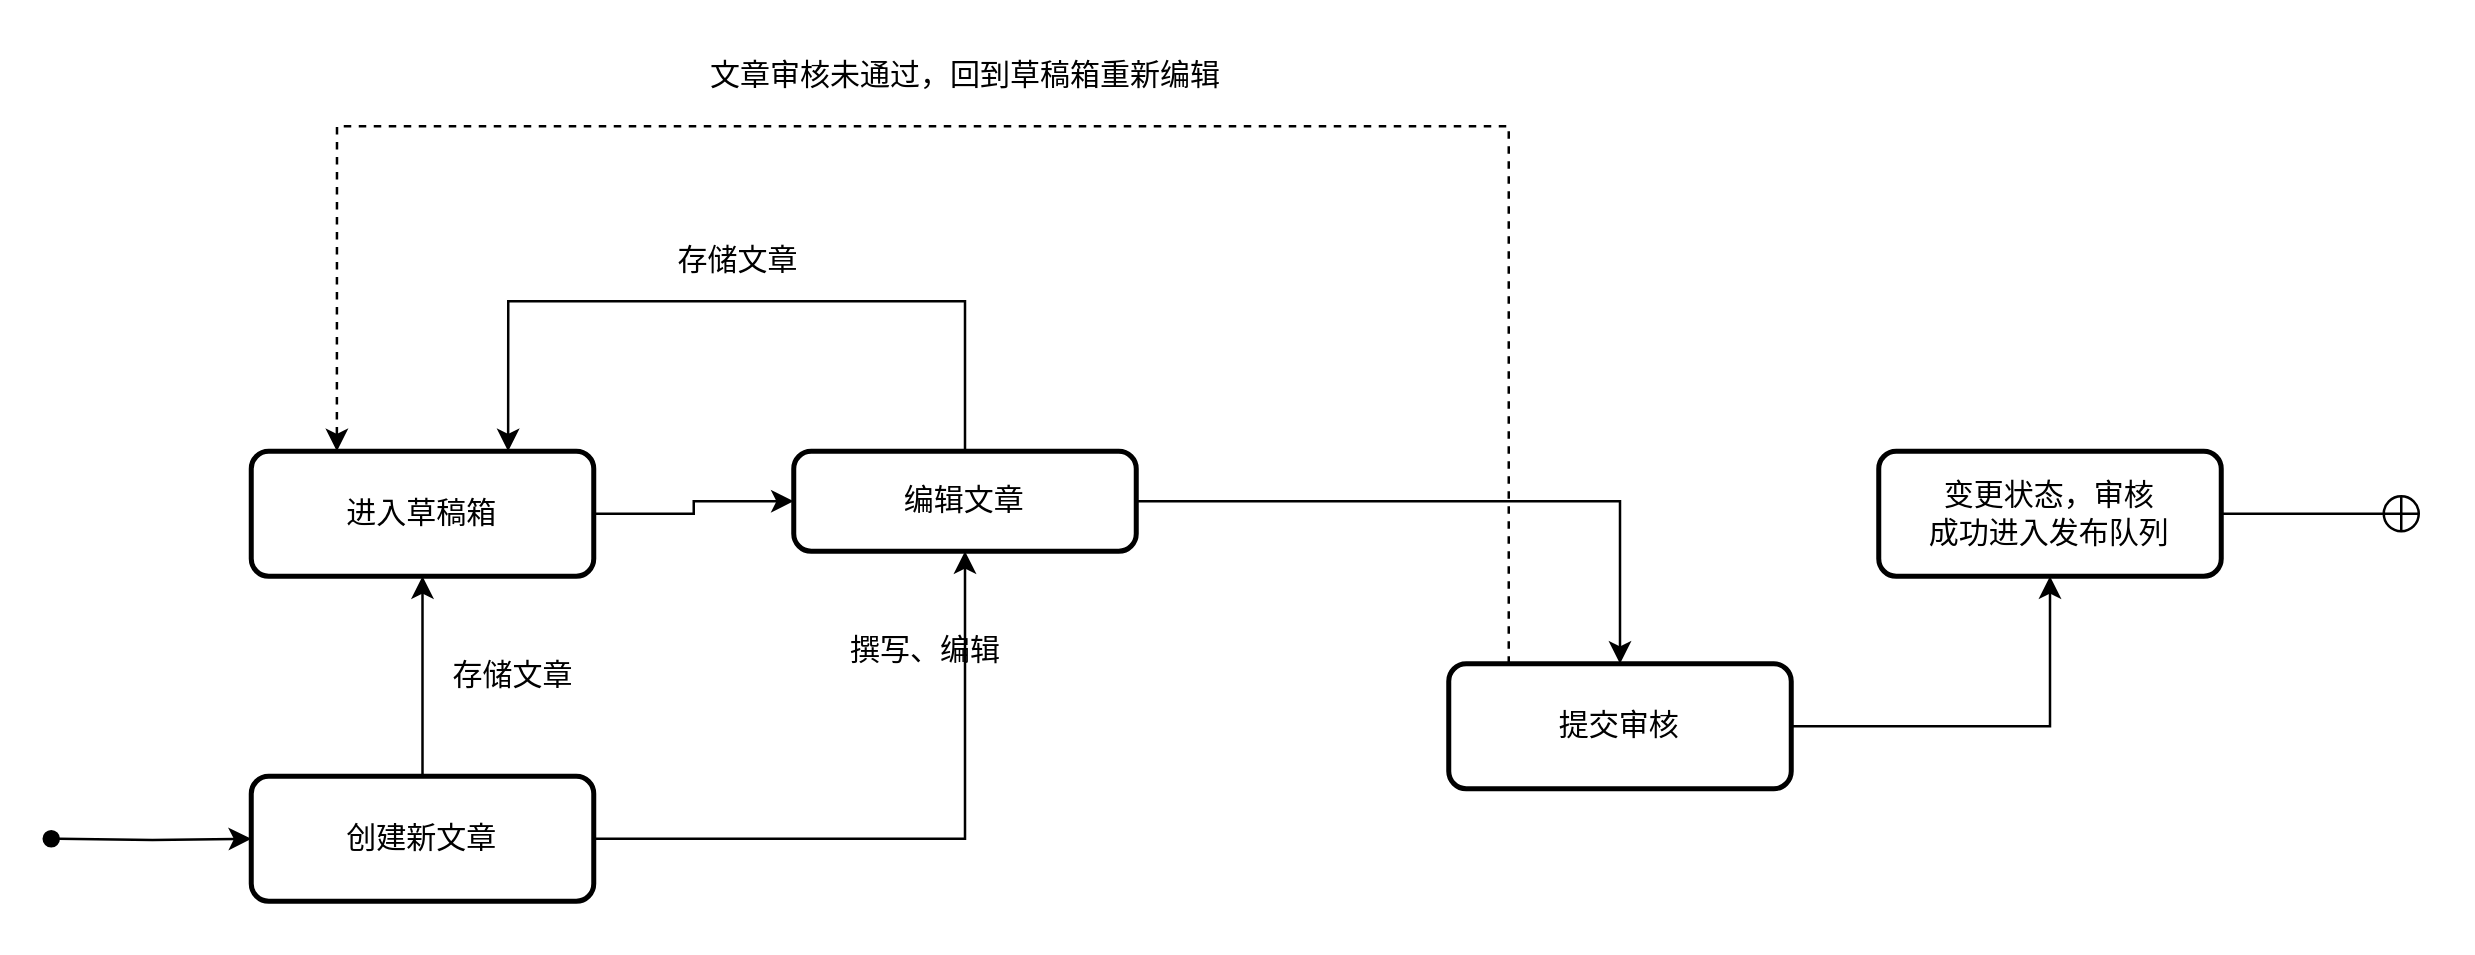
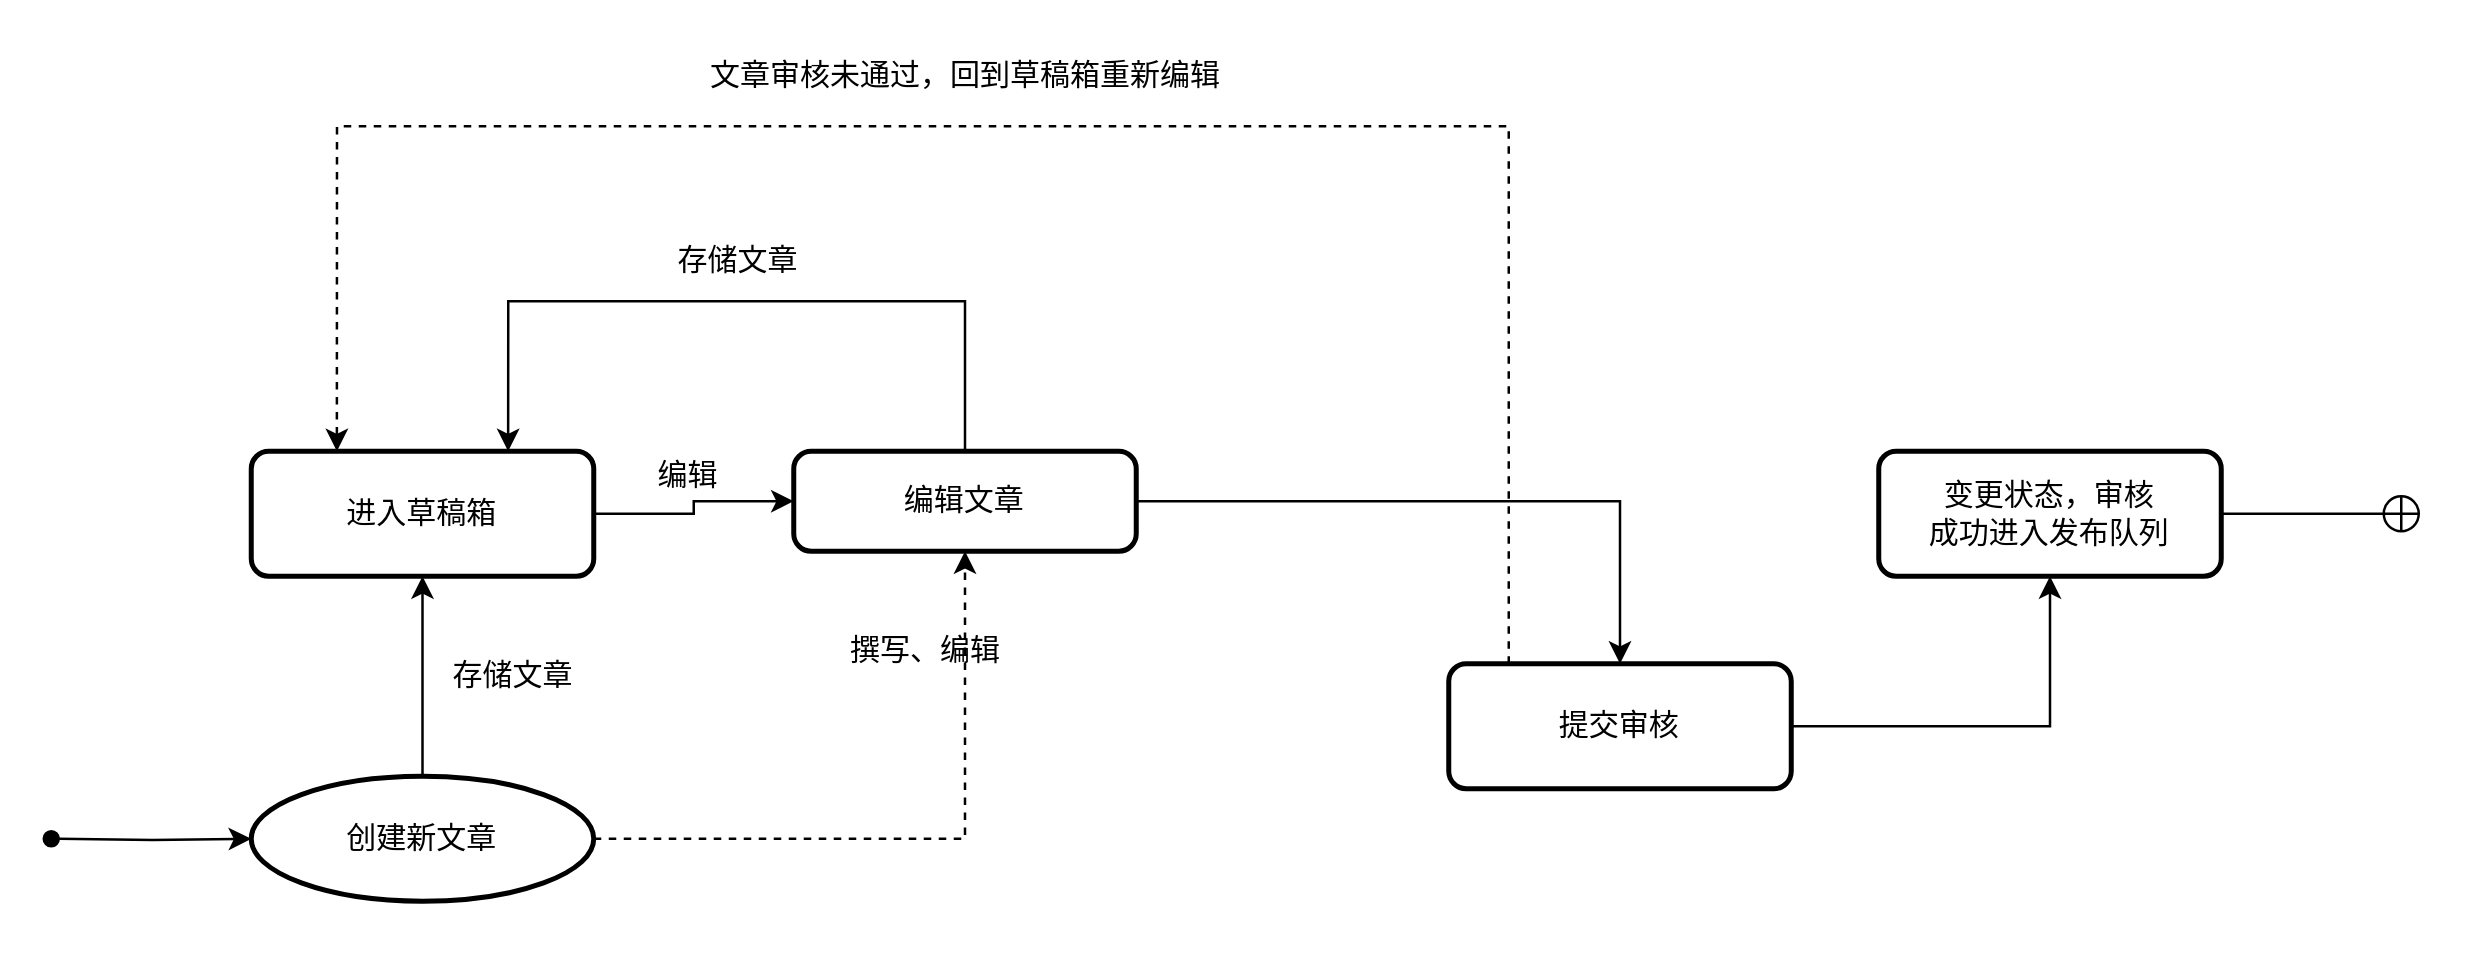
none -> (689, 476)
(423, 839) -> (423, 839)
(917, 839) -> (917, 839)
